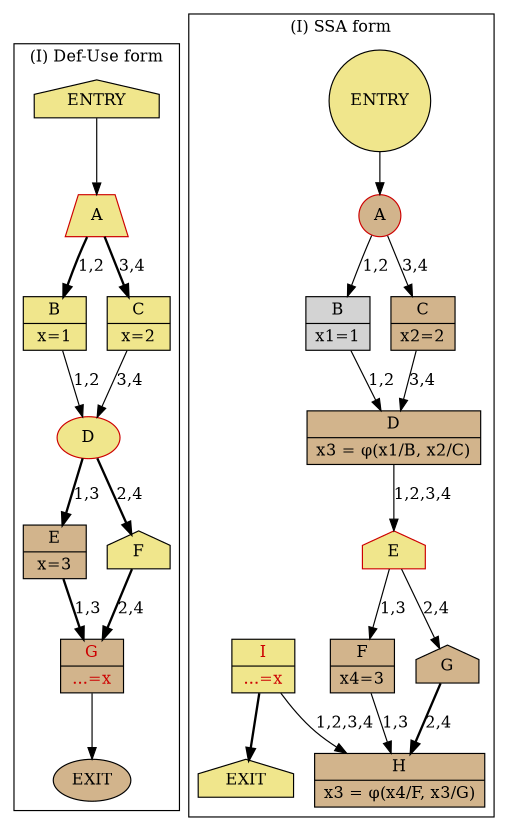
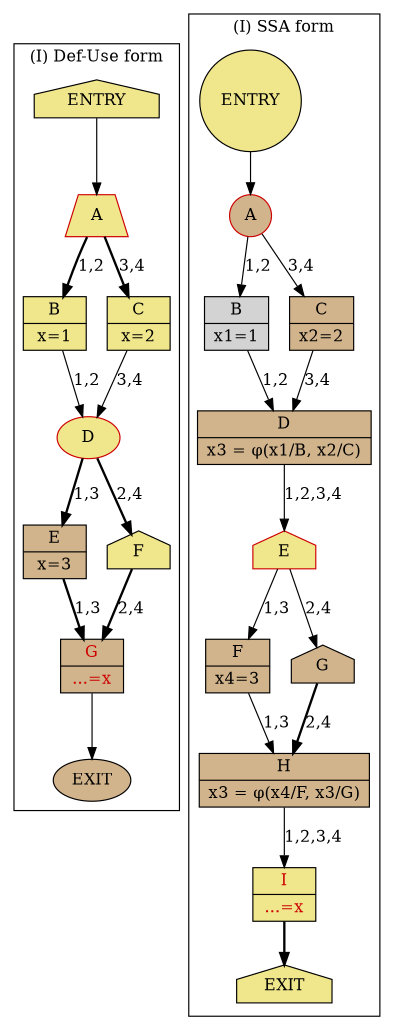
(306, 723) -> (284, 831)
